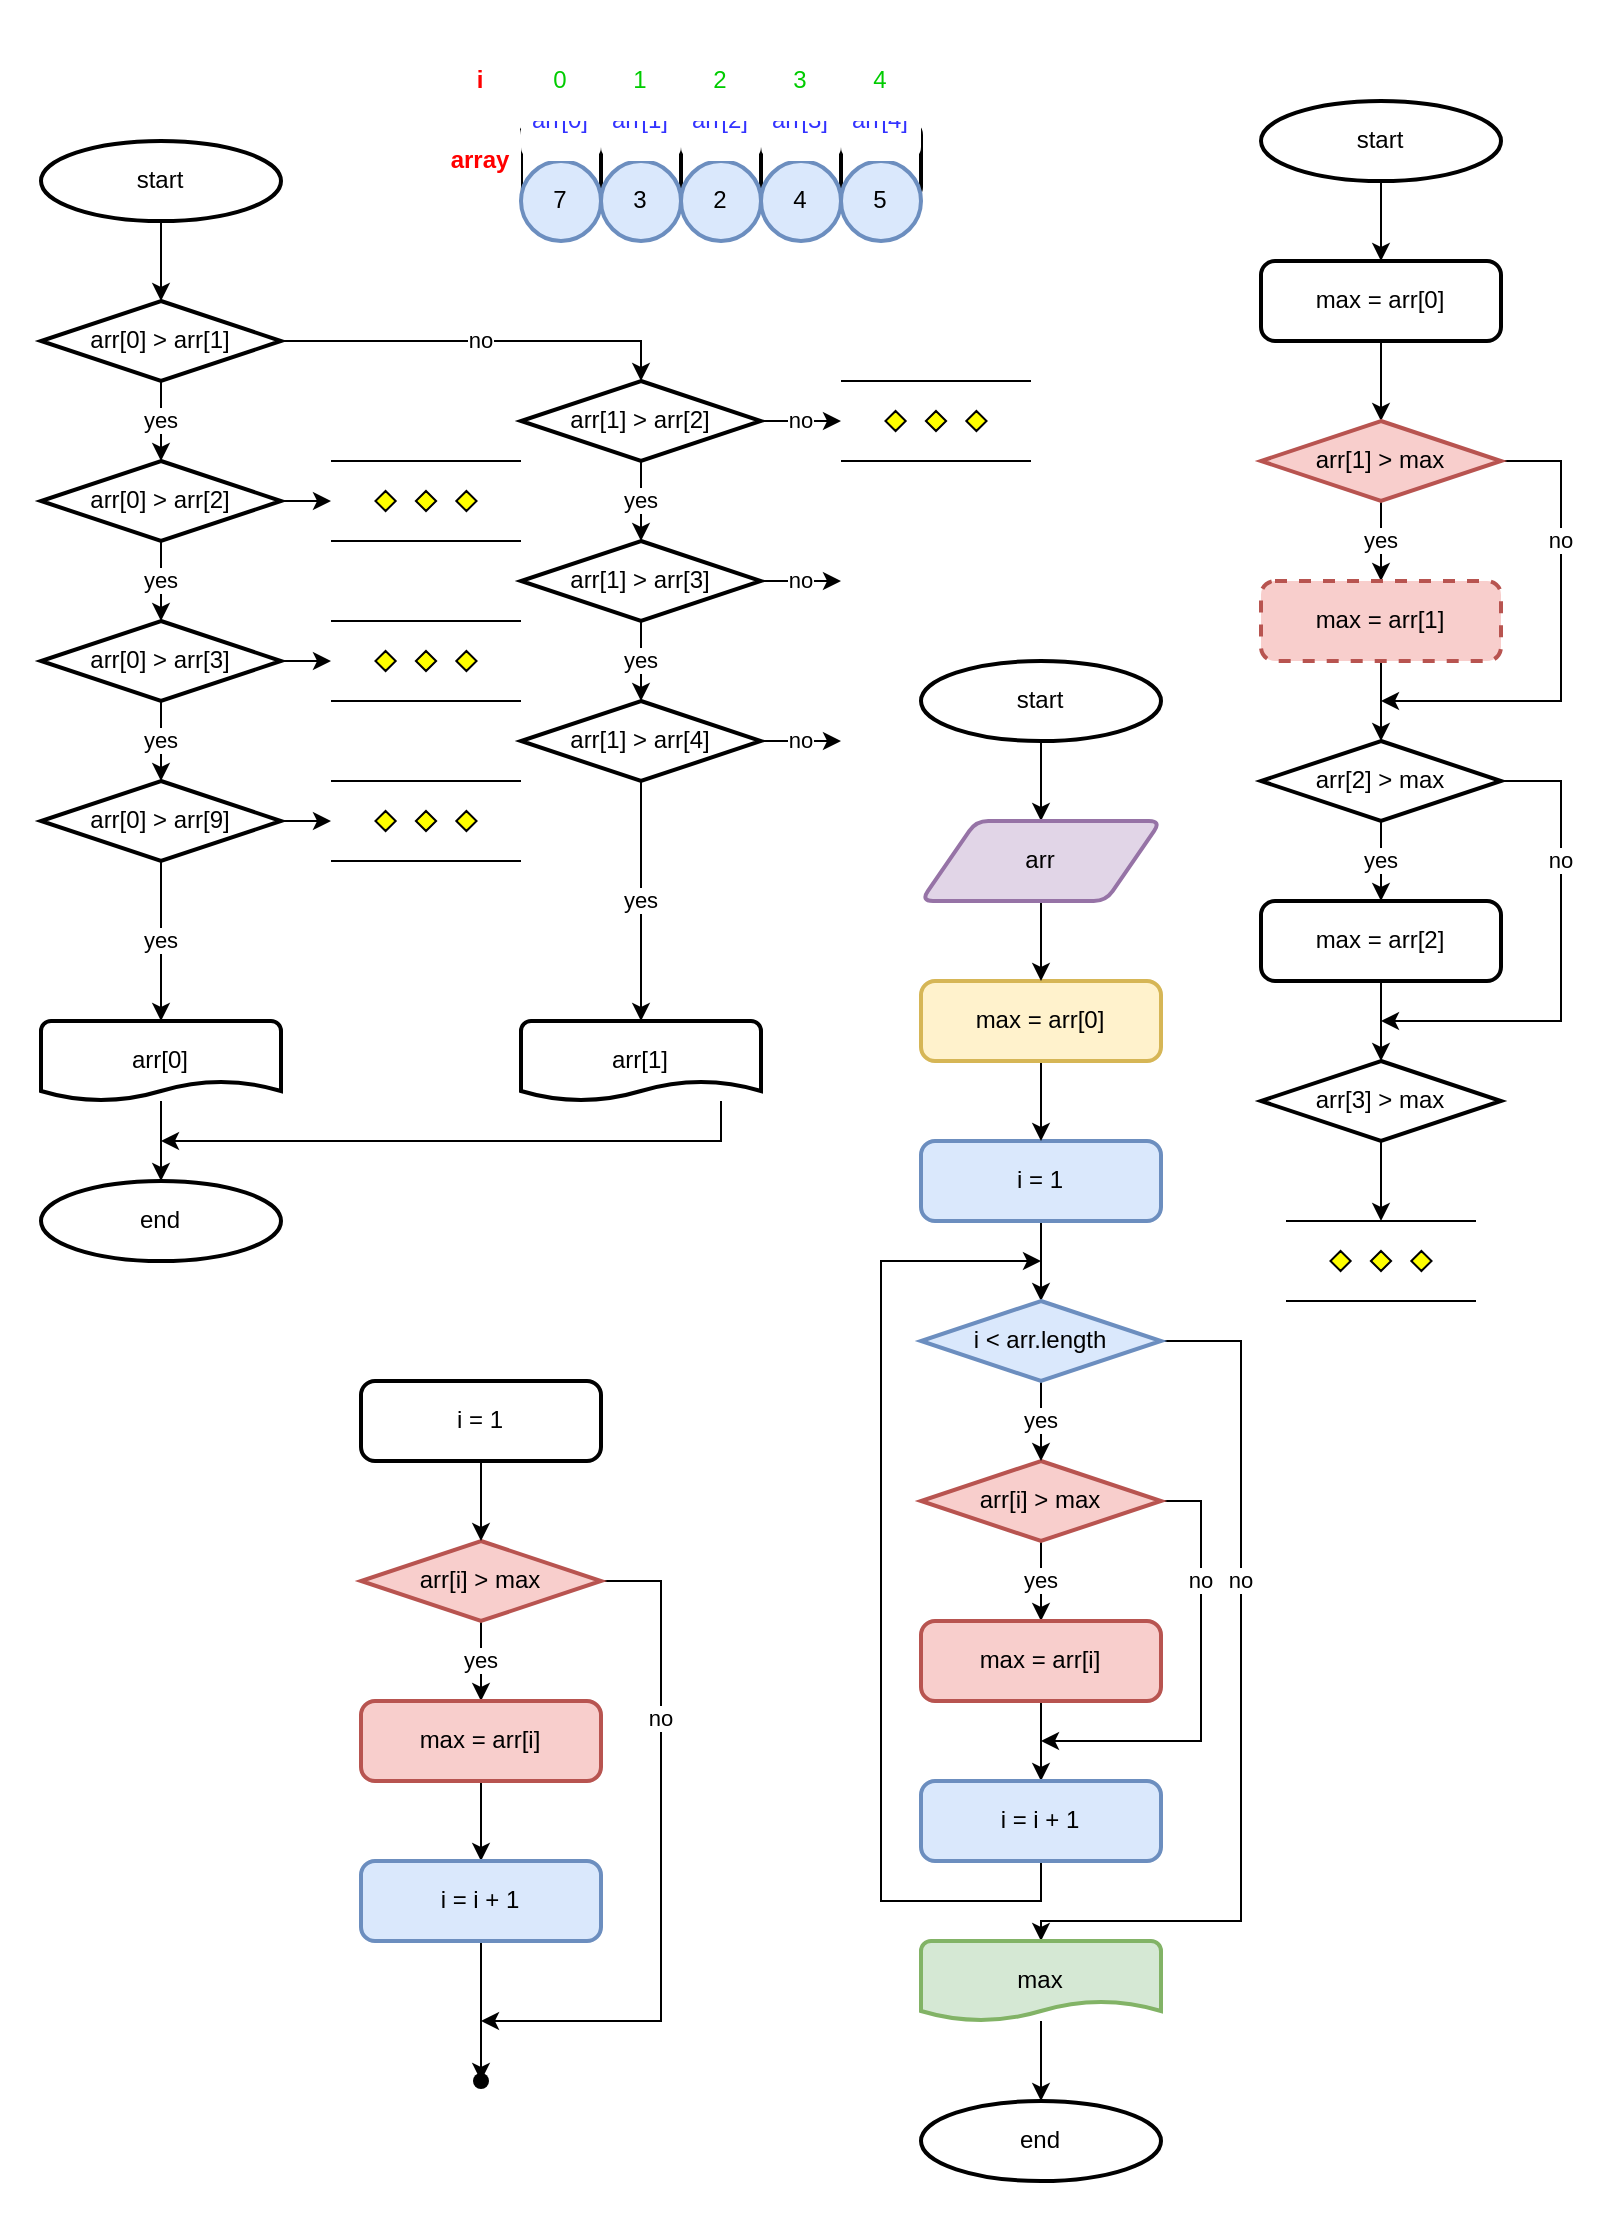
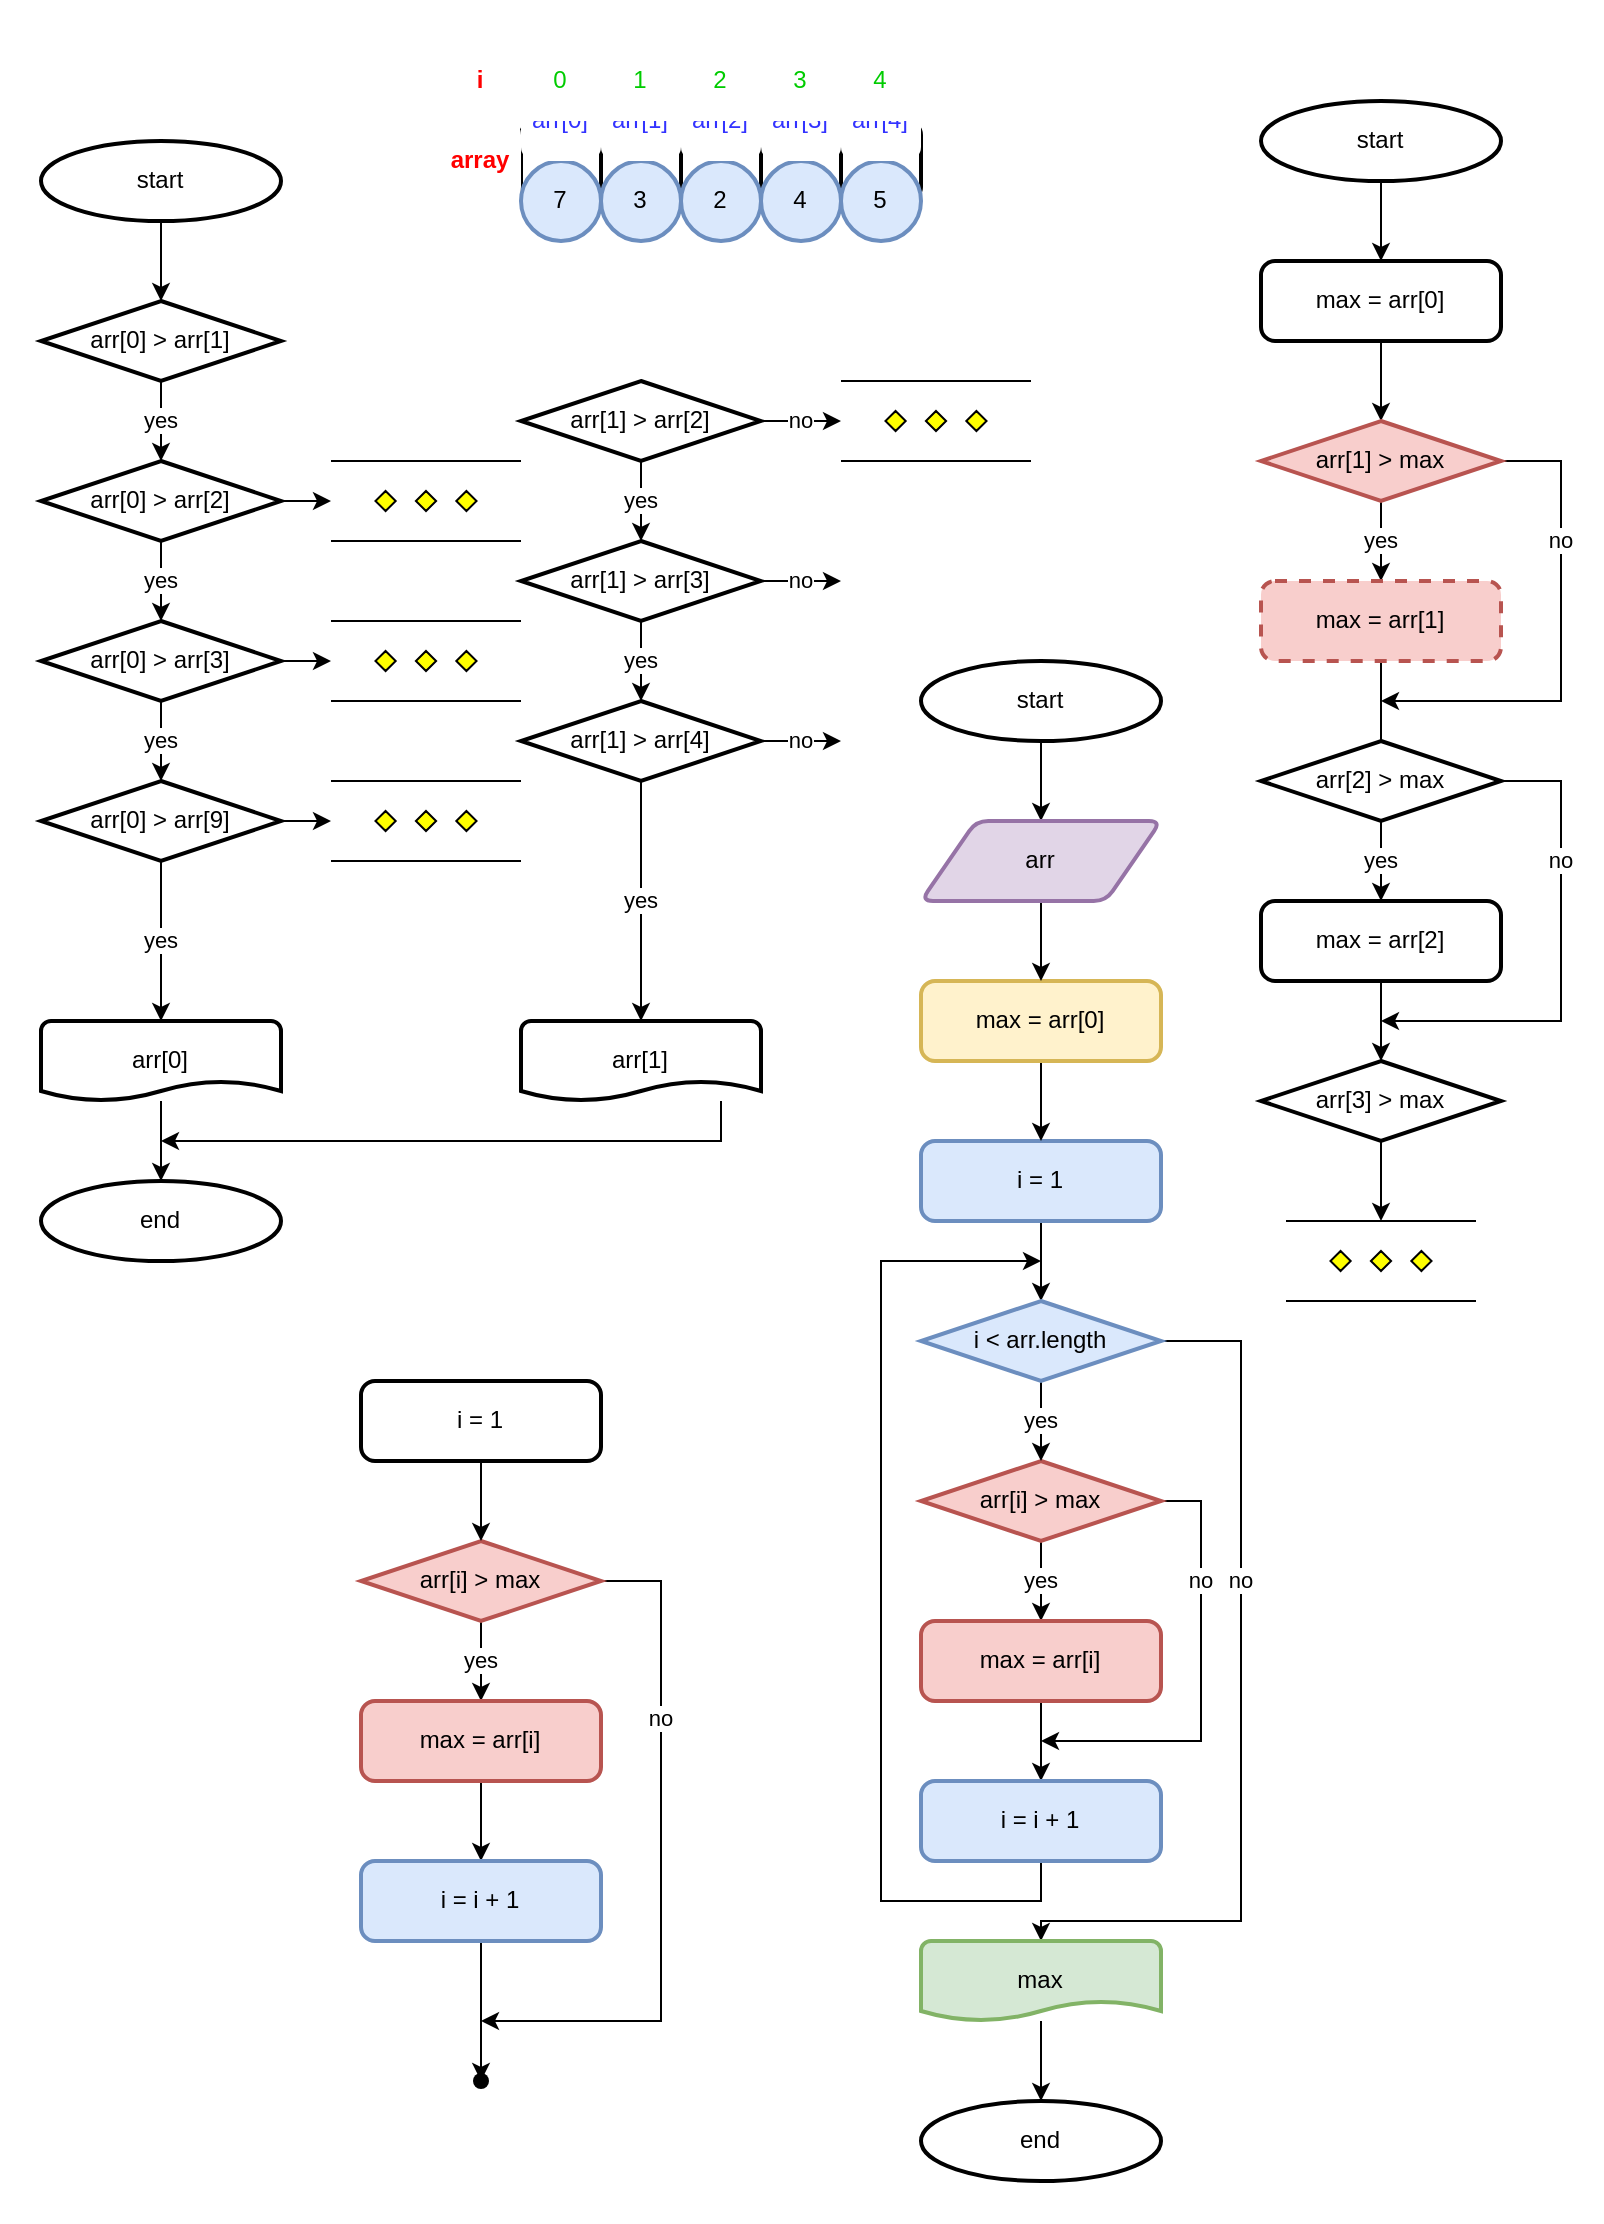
(476, 341) -> none
(1381, 726) -> (1381, 731)
